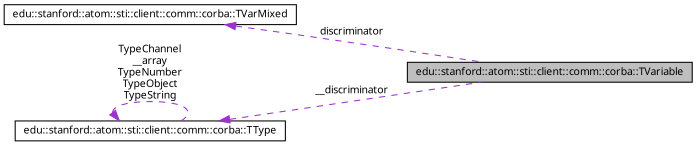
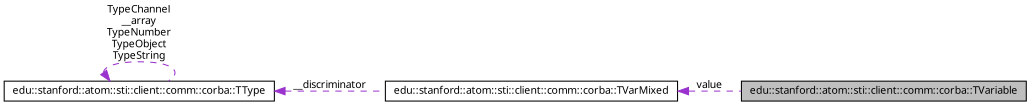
(352, 32) -> (709, 85)
(355, 101) -> (335, 91)
